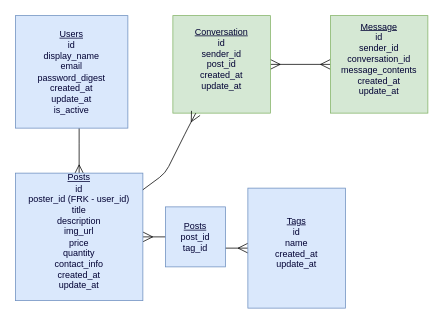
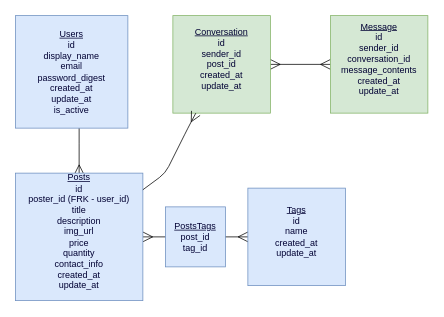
(195, 237) -> (195, 237)
(297, 248) -> (297, 237)
